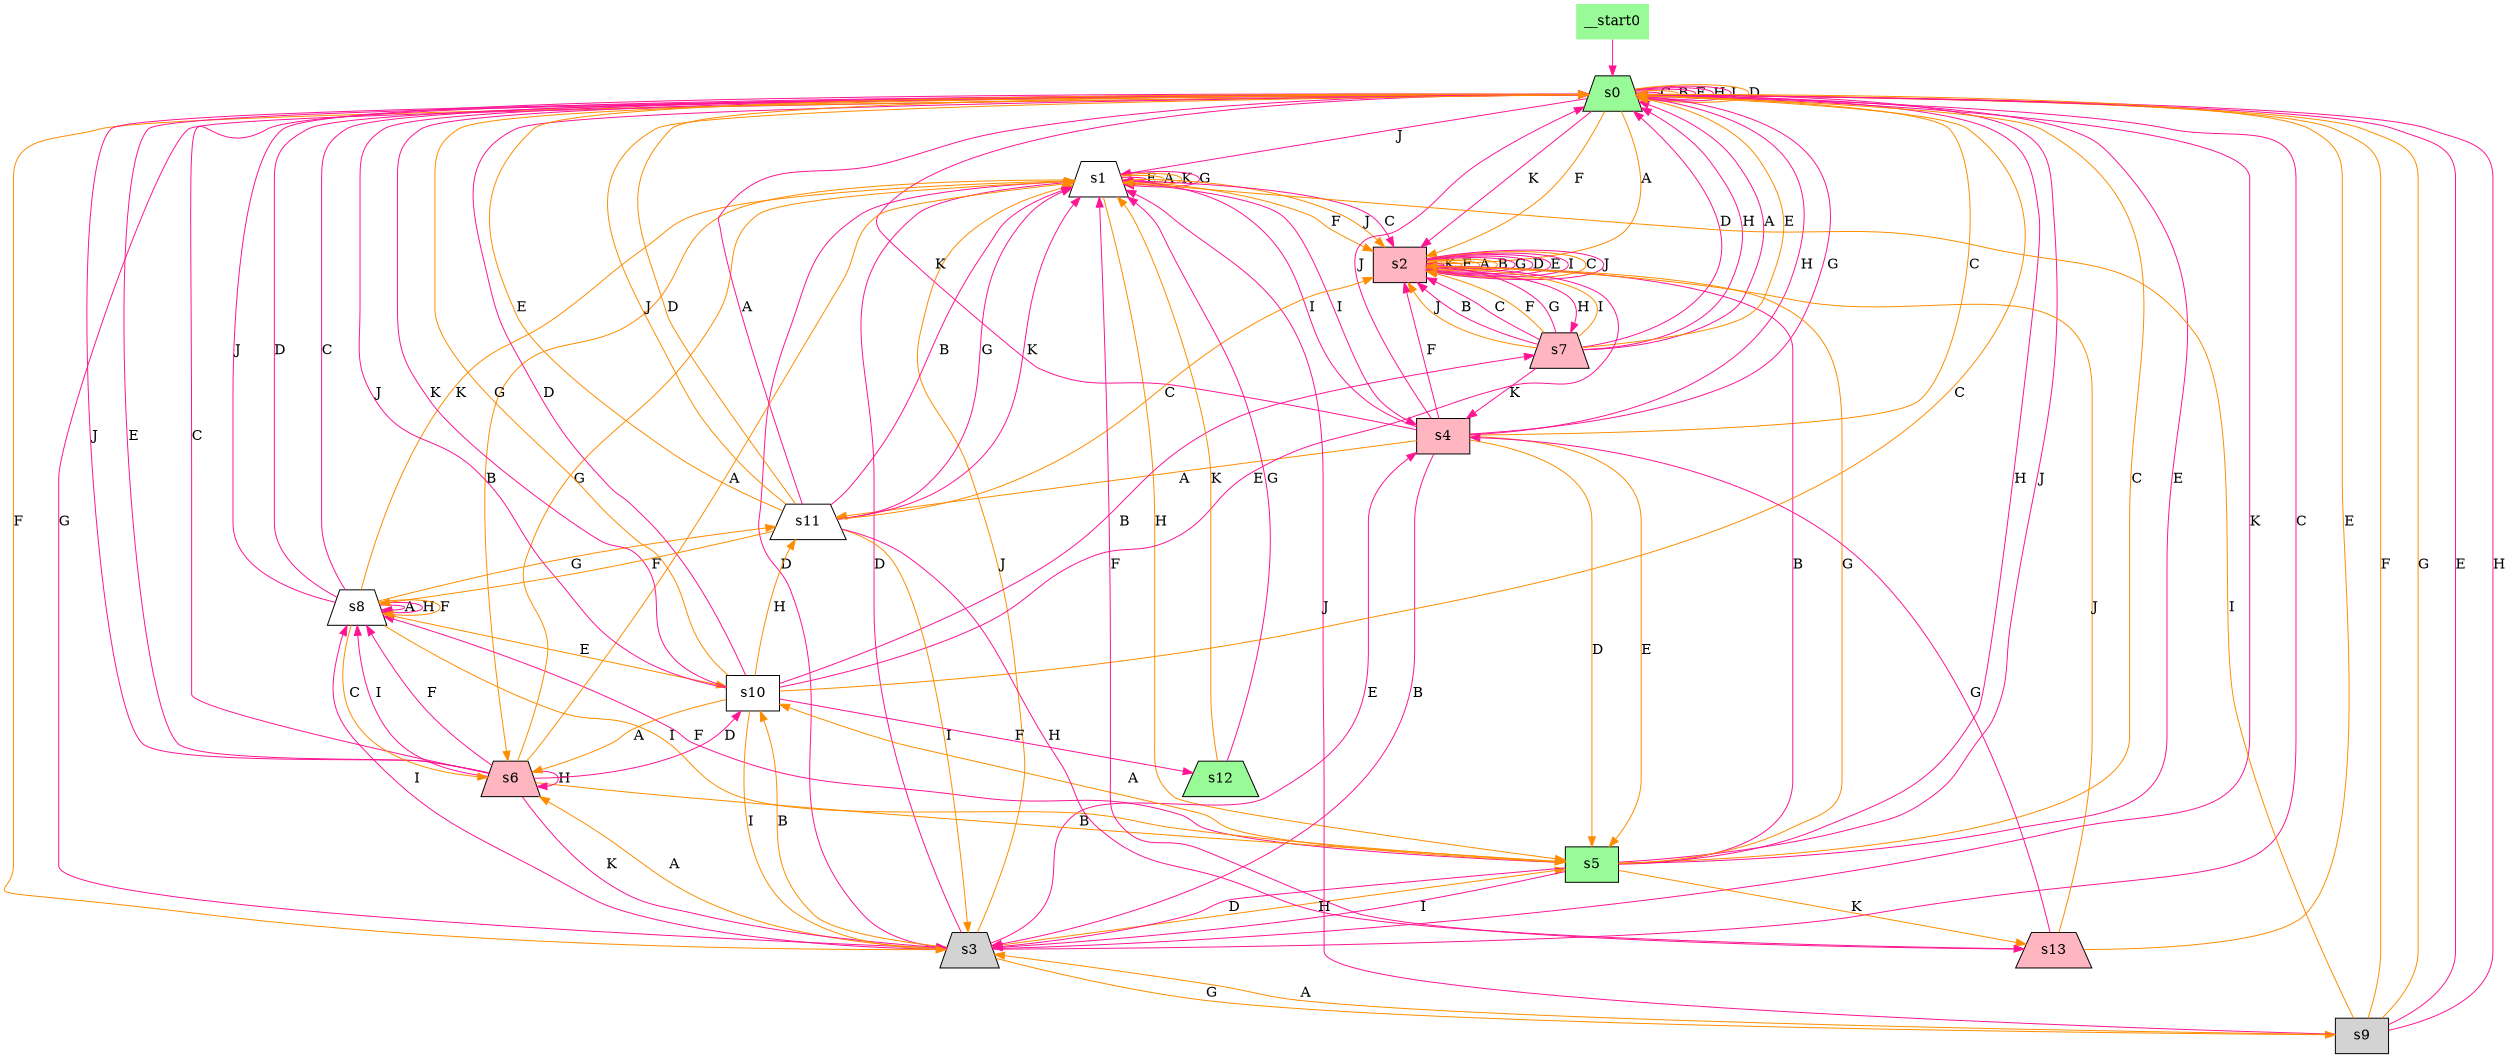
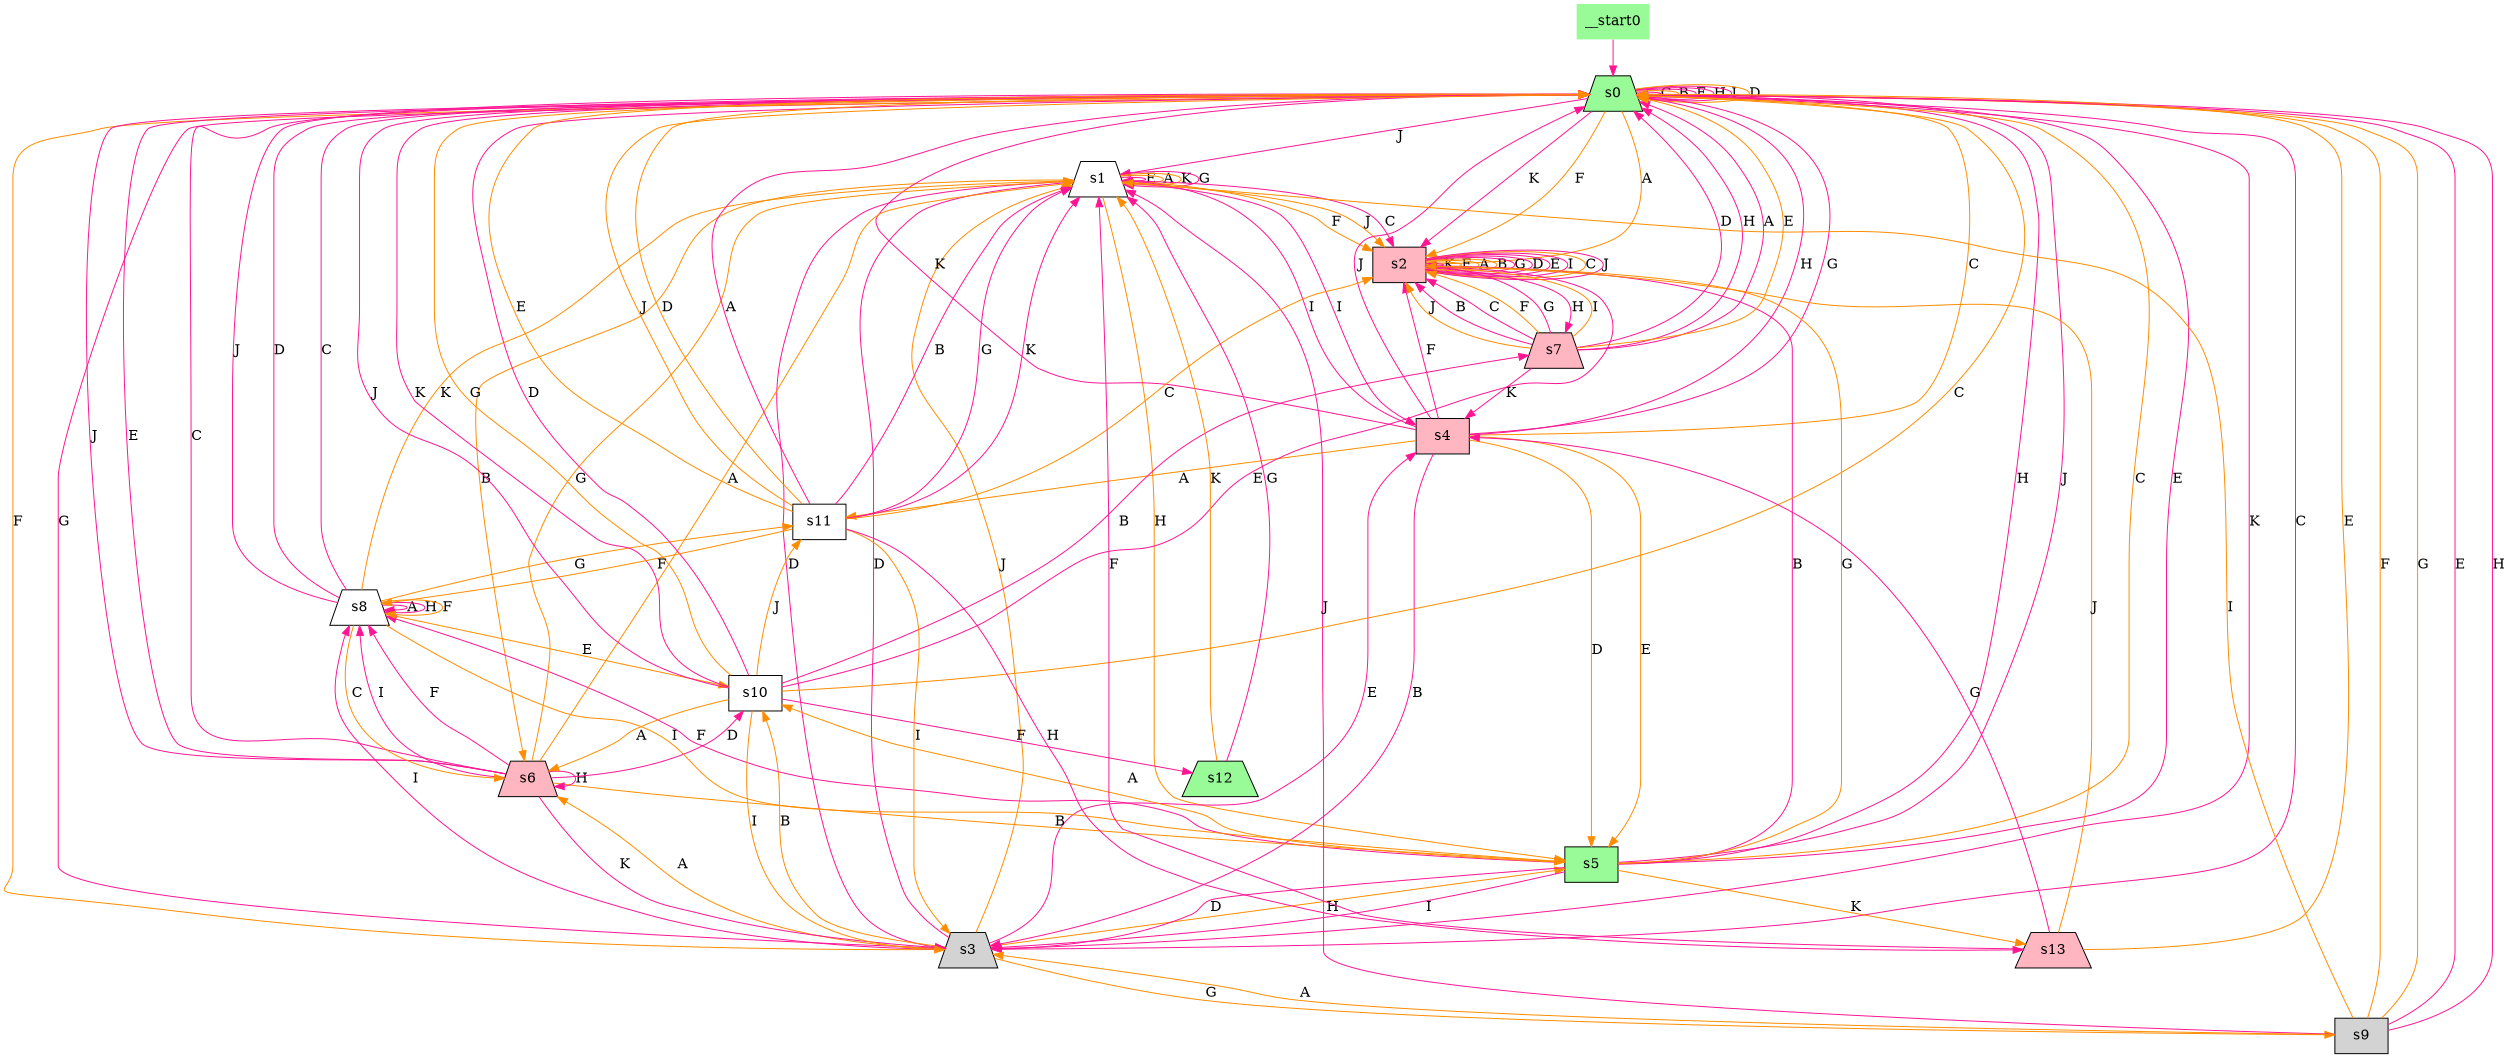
(808, 522) -> (819, 522)
(780, 608) -> (777, 608)
